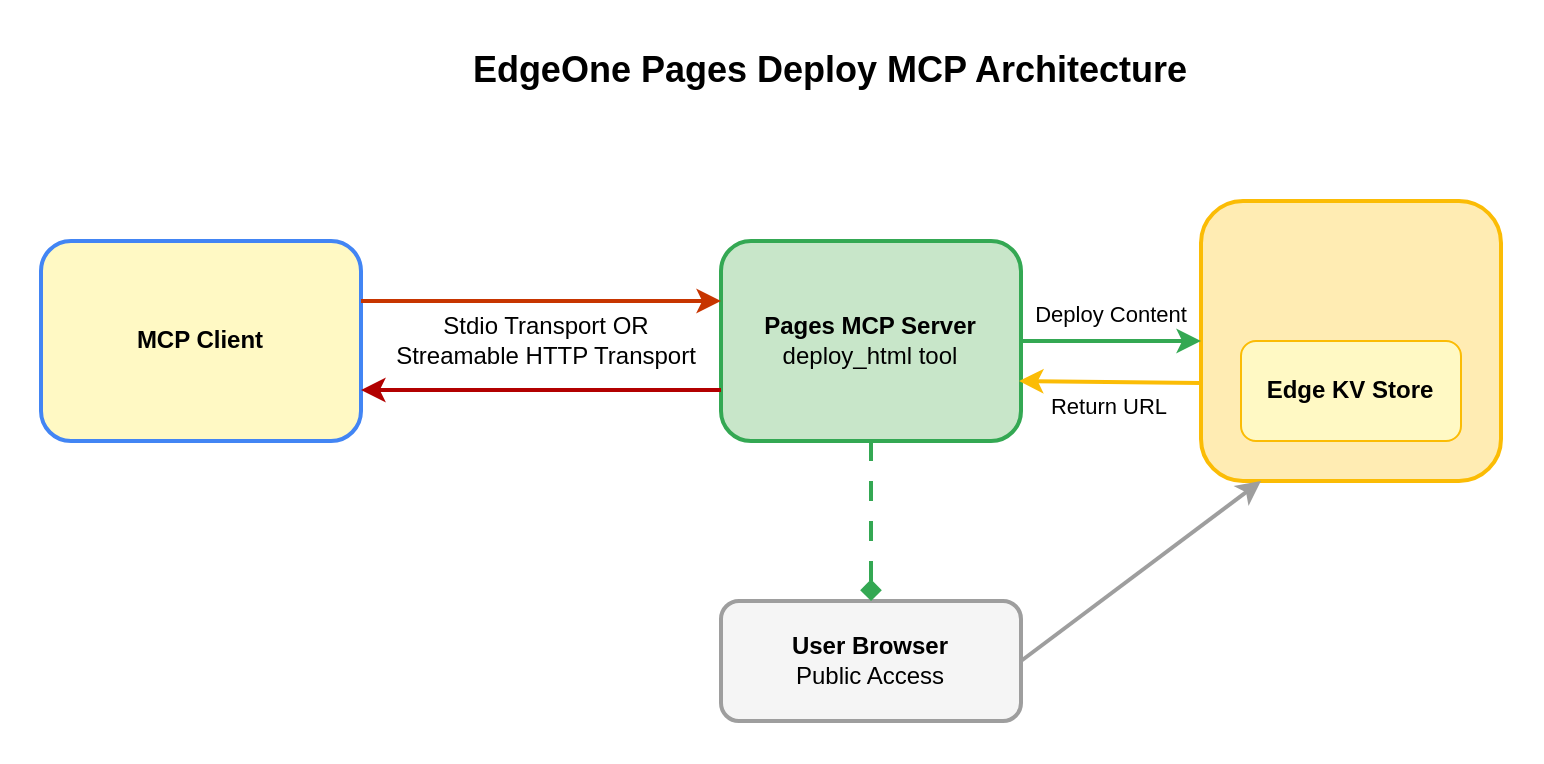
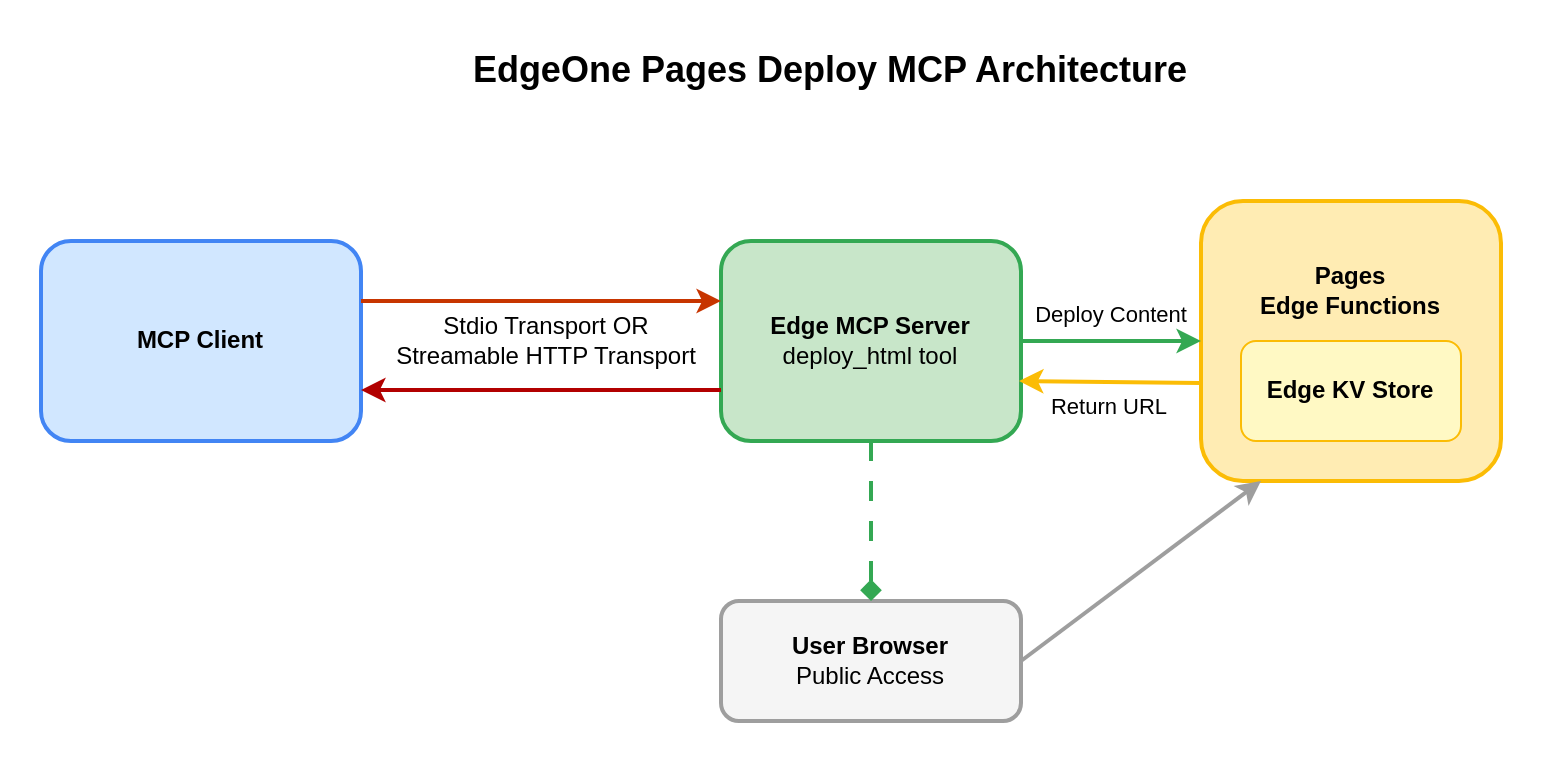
none -> (1351, 291)
(201, 341) -> (201, 341)
(871, 341) -> (871, 341)
